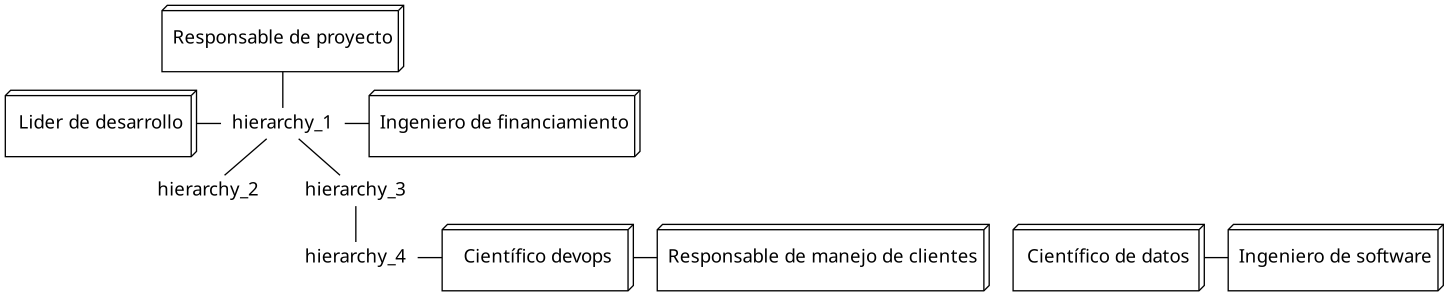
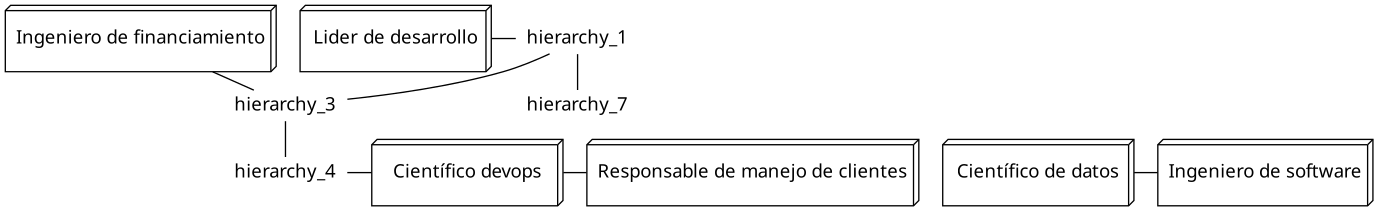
(283, 39) -> none
(357, 123) -> (233, 81)
(208, 191) -> (578, 106)
